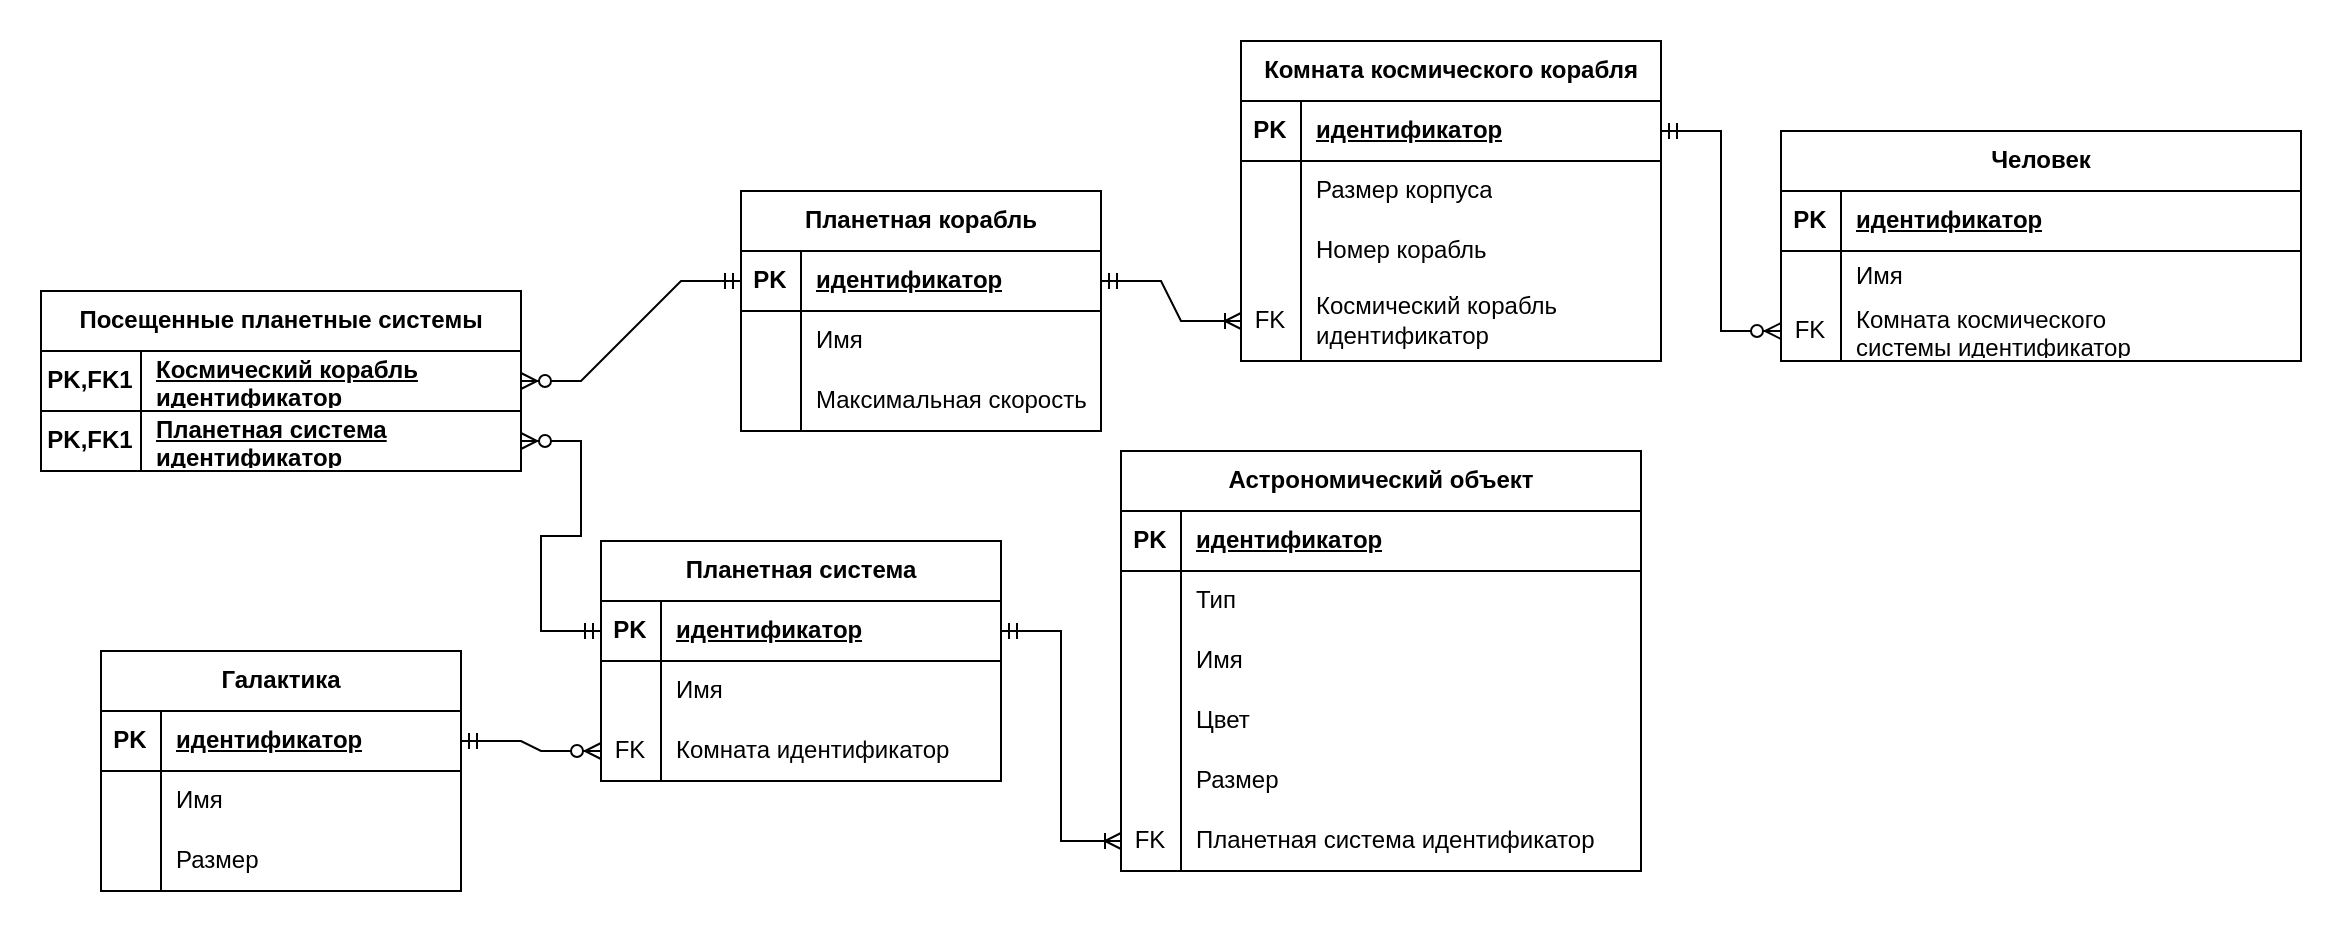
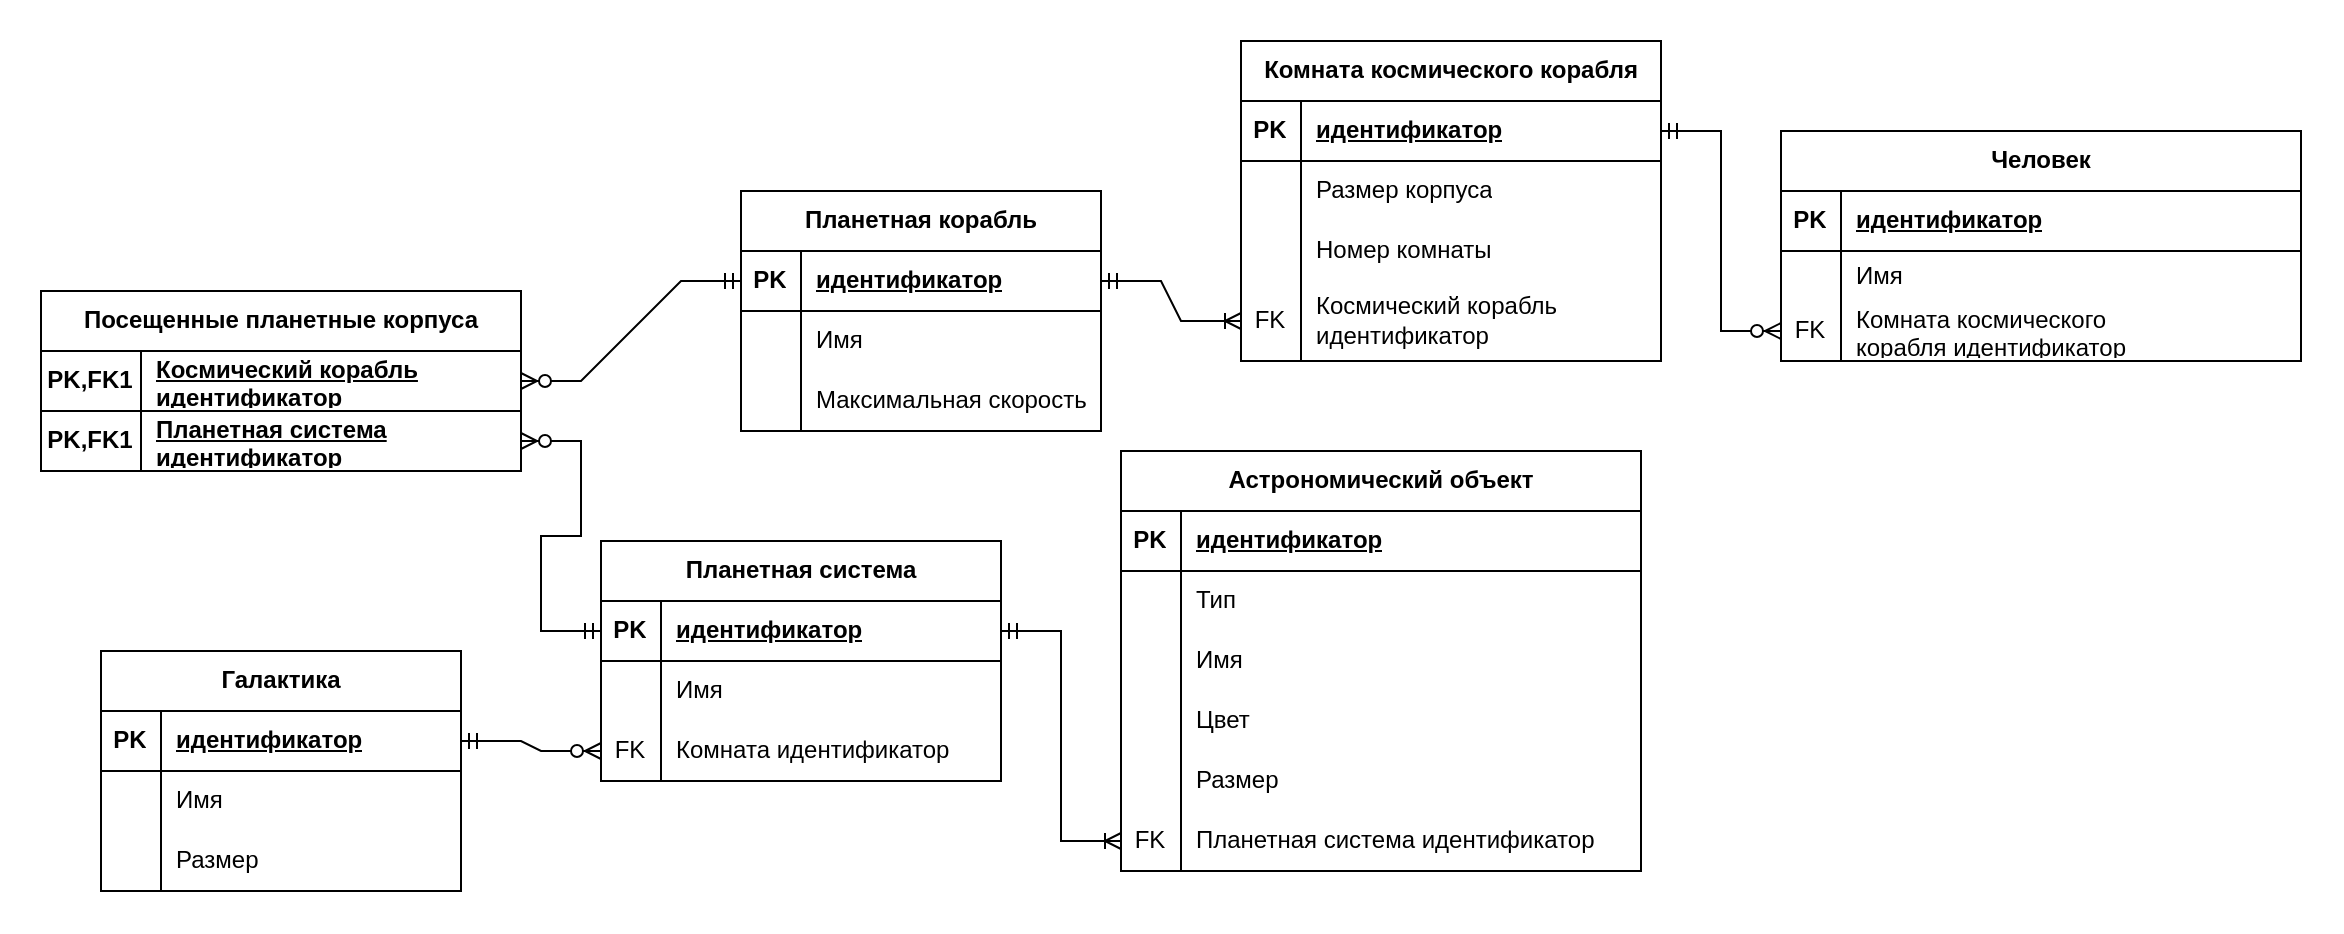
(1401, 251) -> (1401, 251)
(282, 321) -> (282, 321)
(2079, 331) -> (2079, 331)
